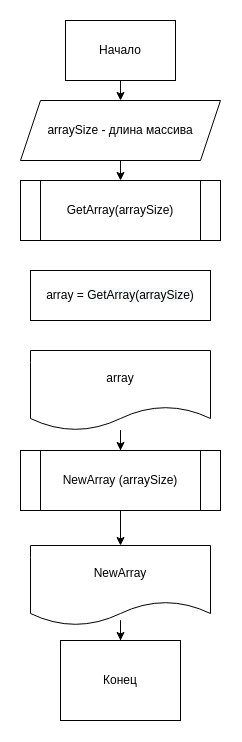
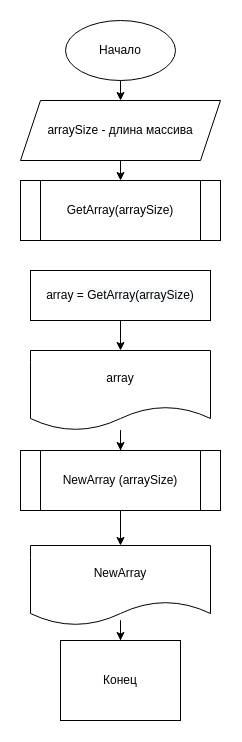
(121, 51) -> (121, 51)
none -> (121, 332)
